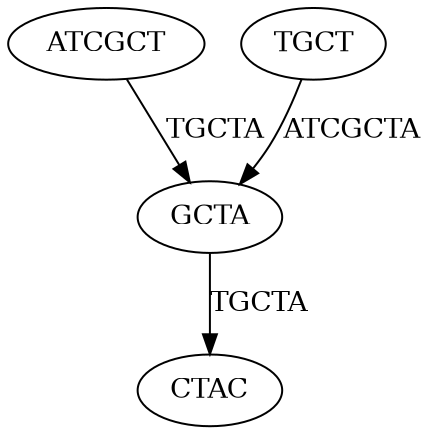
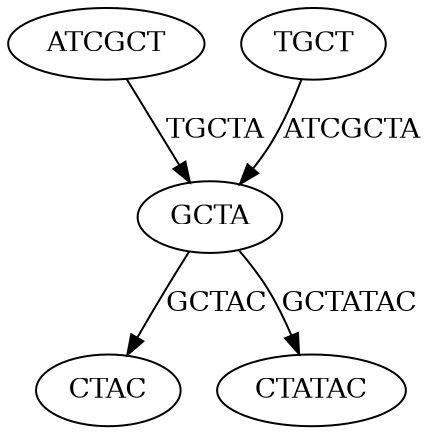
(259, 304) -> (217, 304)
none -> (311, 390)
